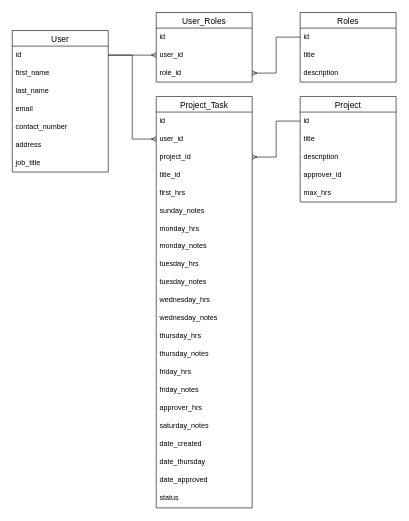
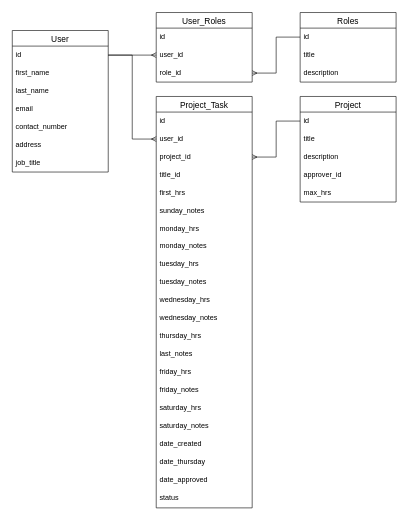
(188, 354) -> (179, 354)
(184, 408) -> (184, 408)
